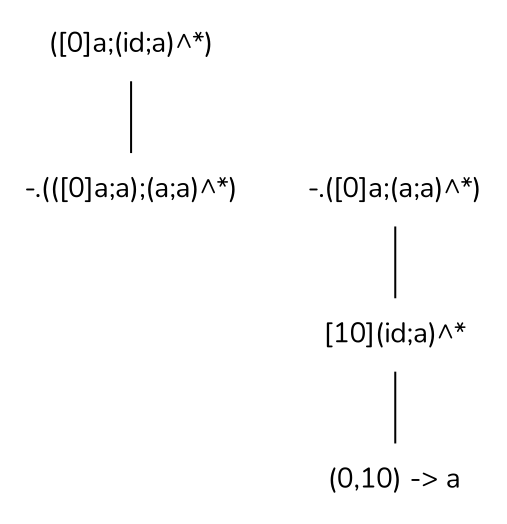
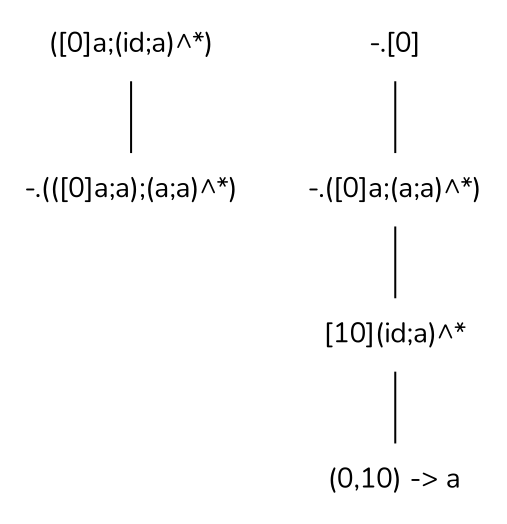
none -> (395, 44)
